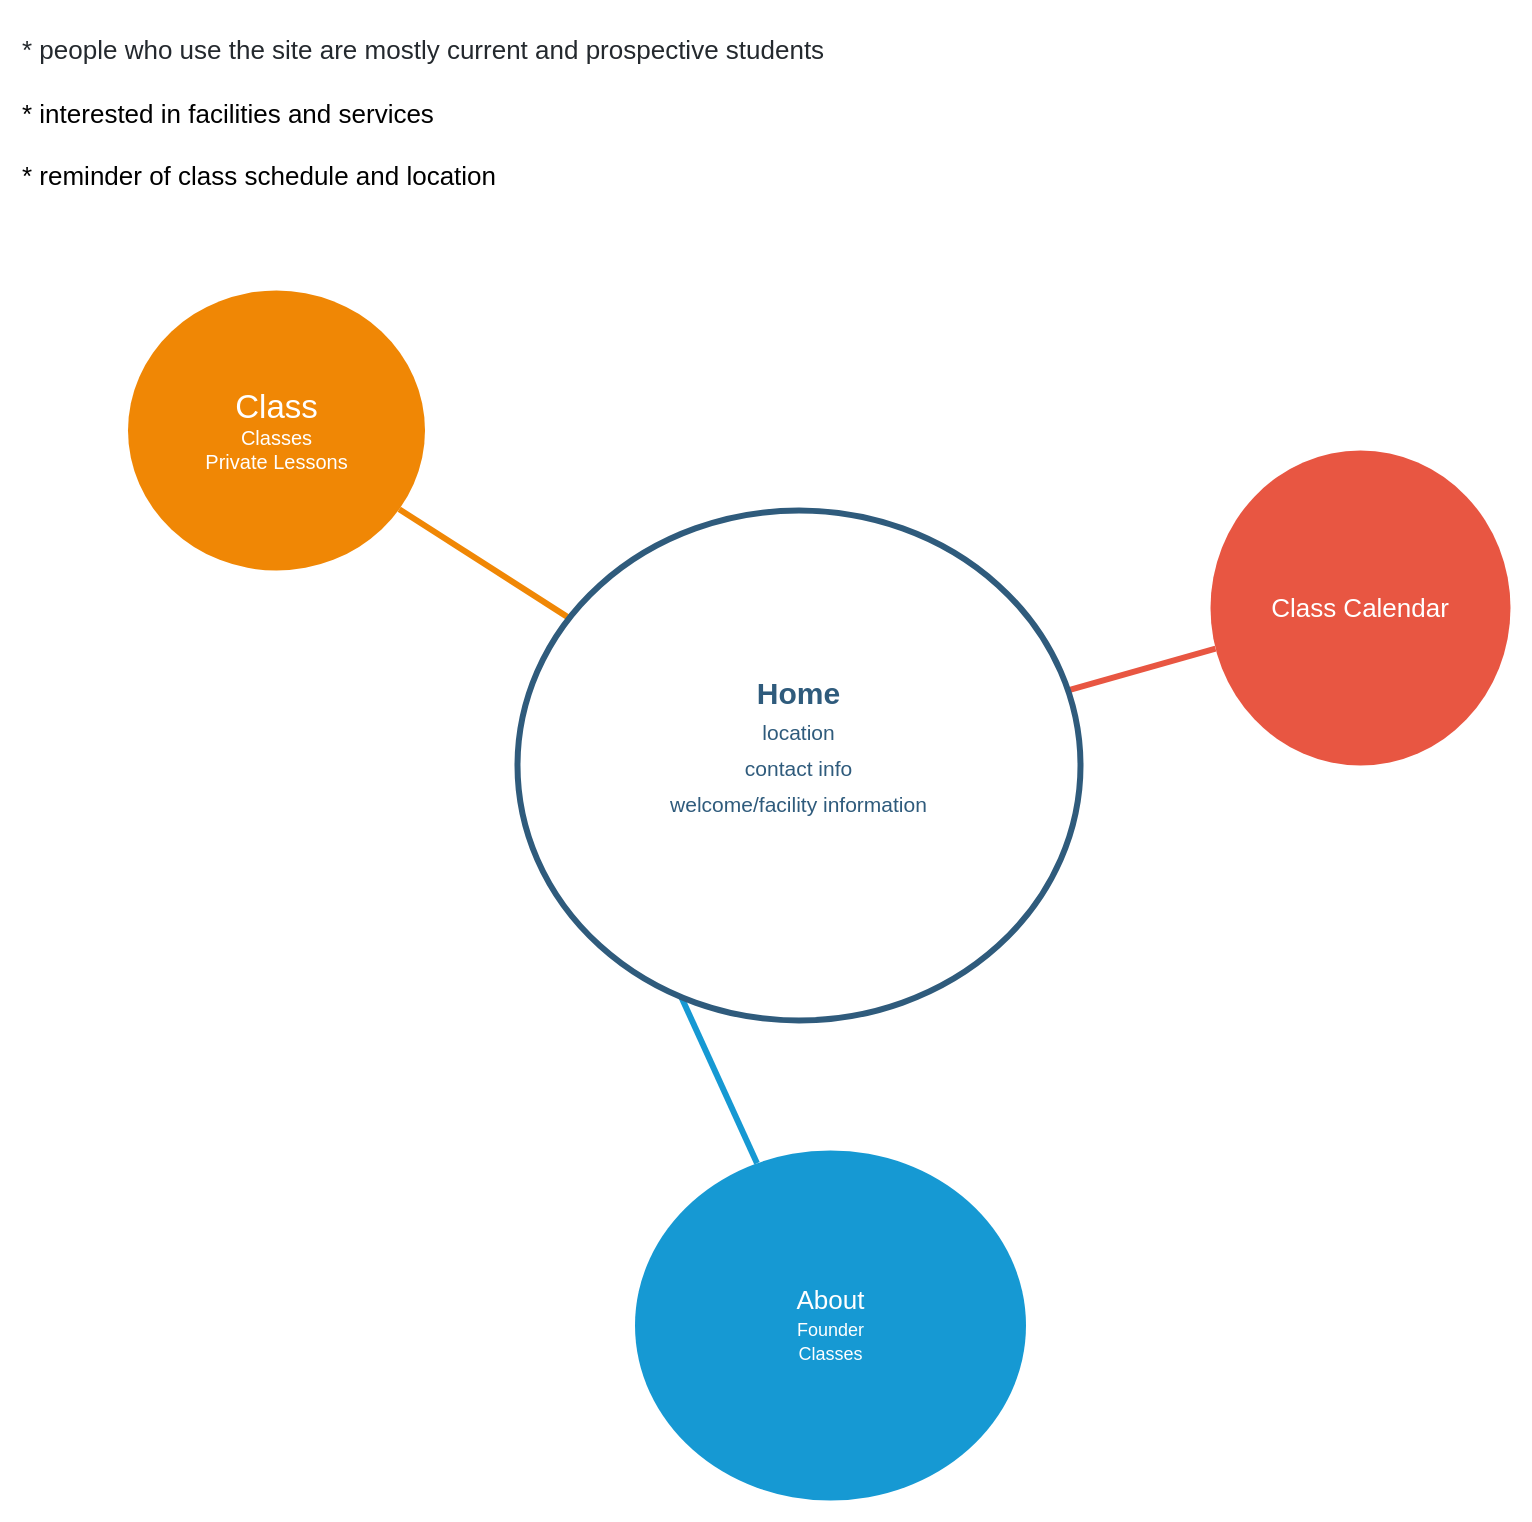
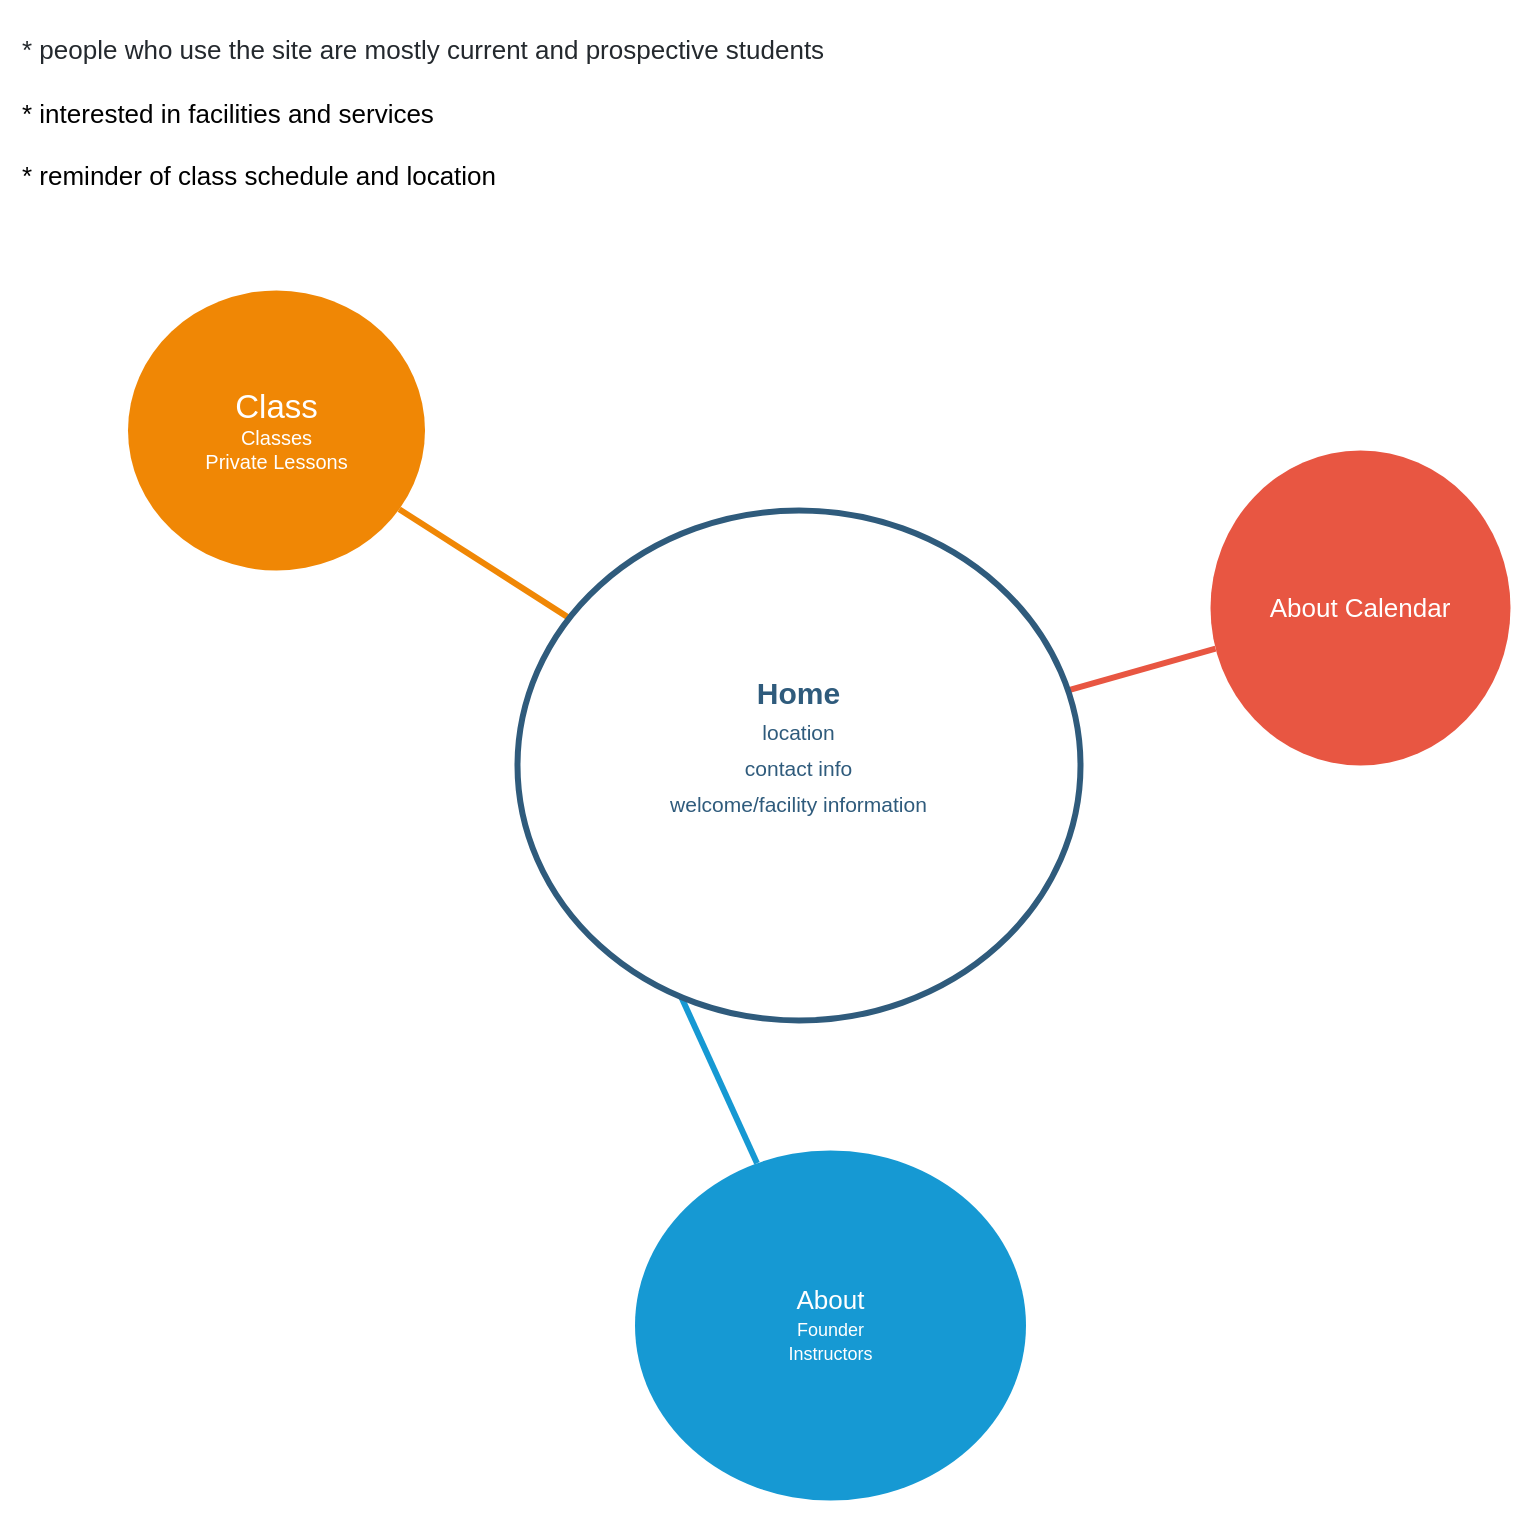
(1361, 609) -> (1361, 609)
(831, 1326) -> (831, 1326)
